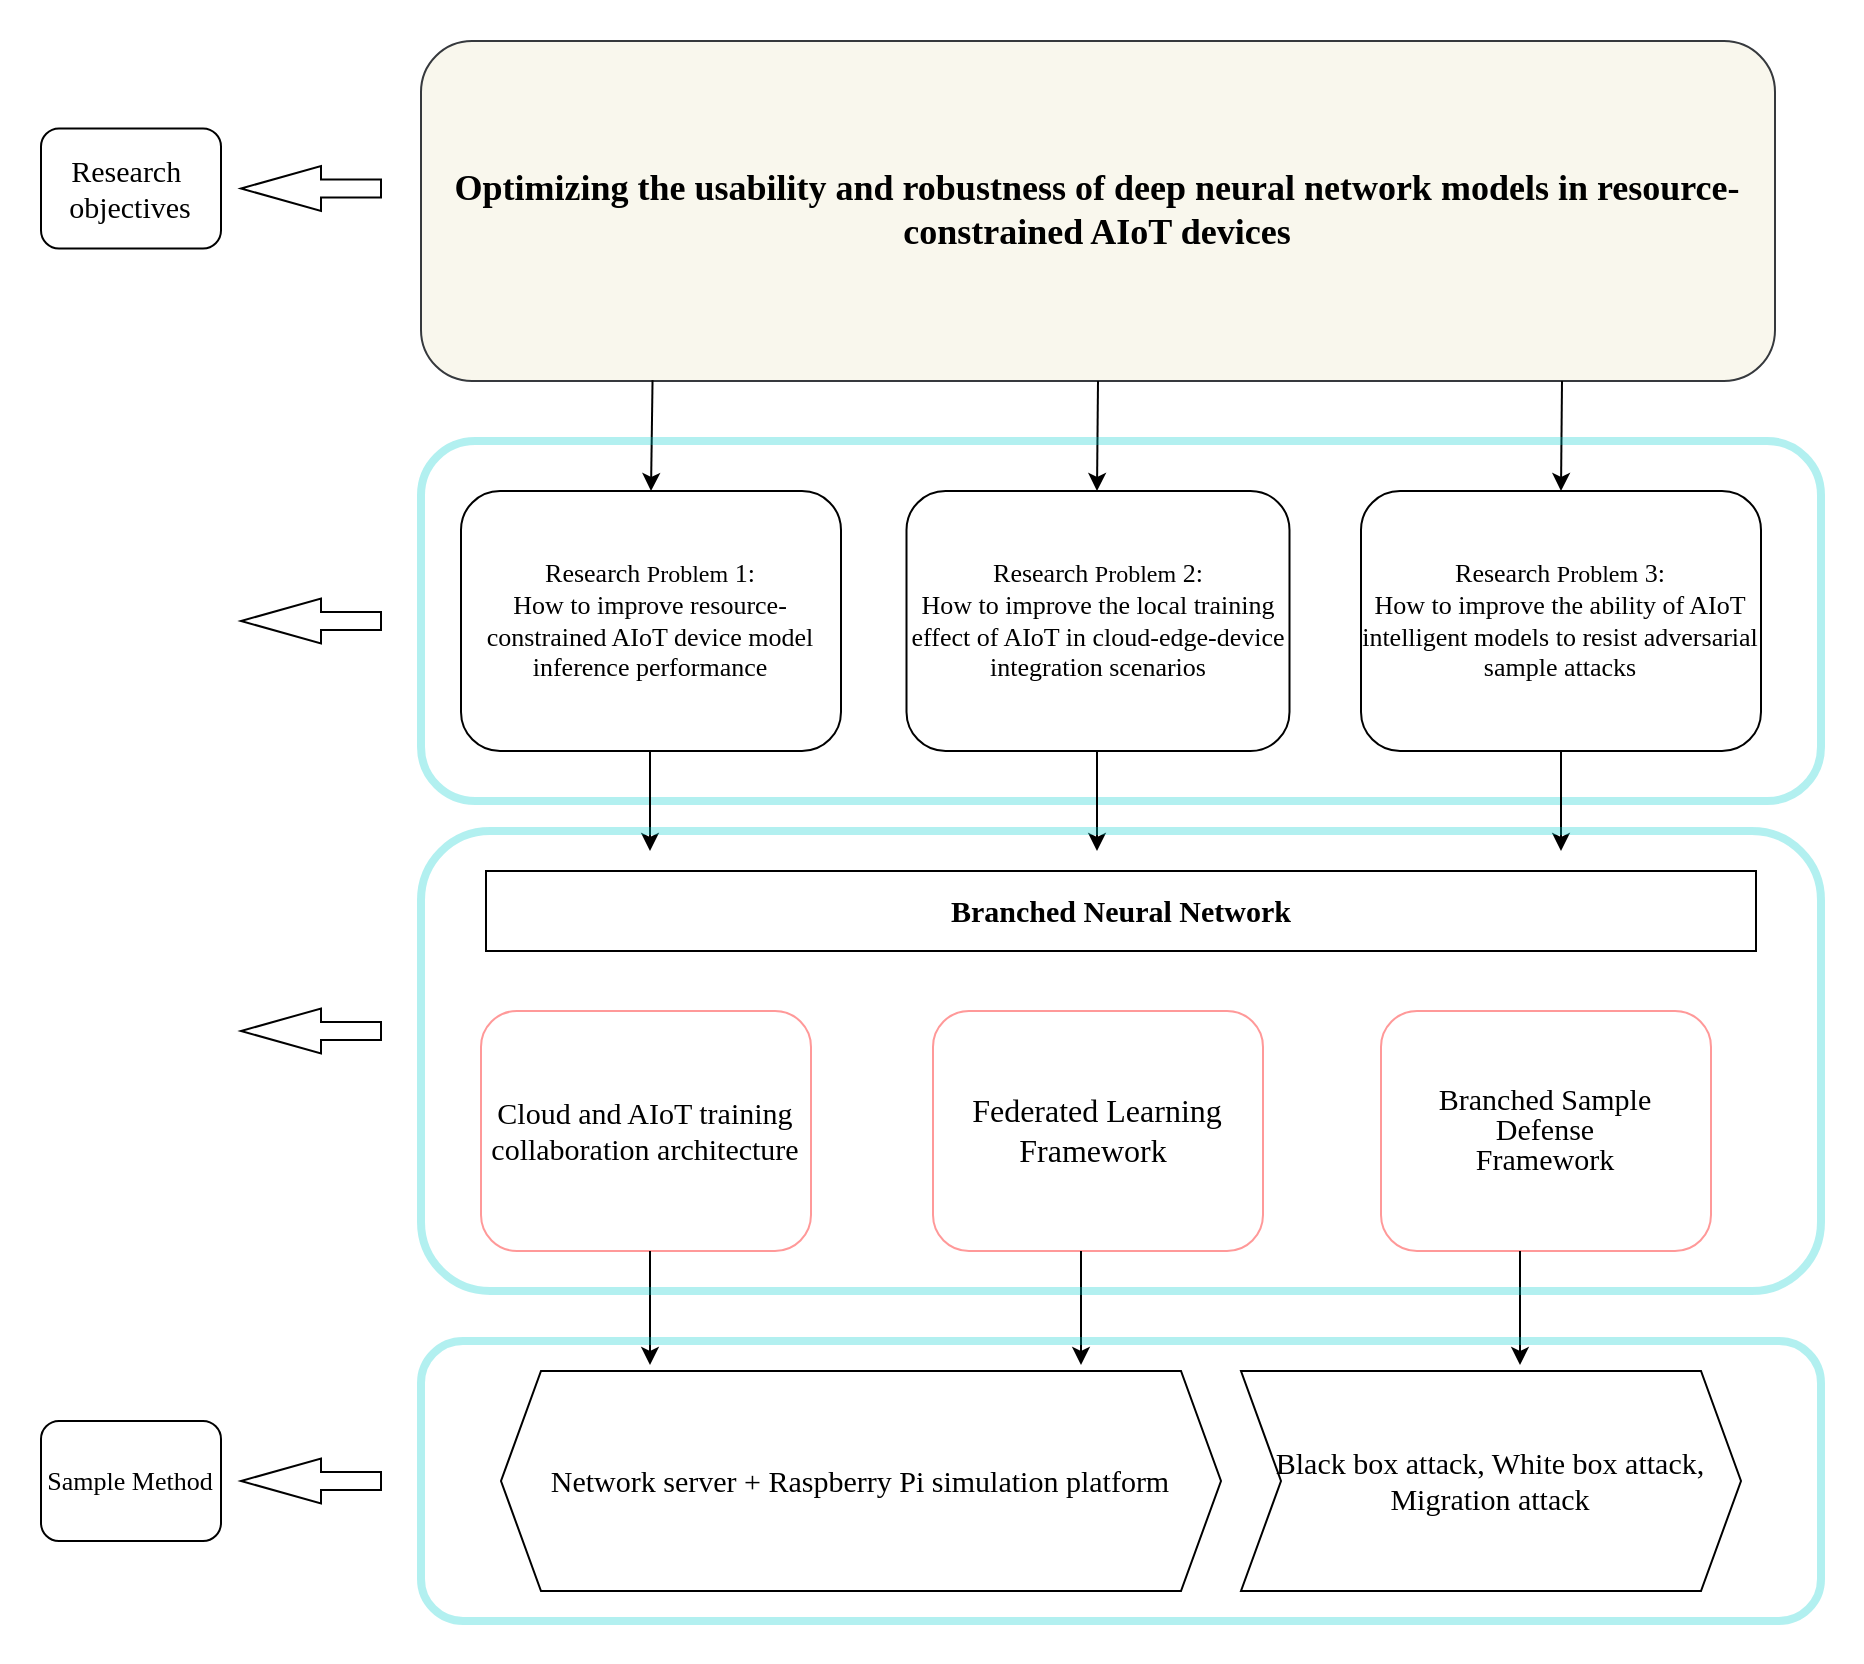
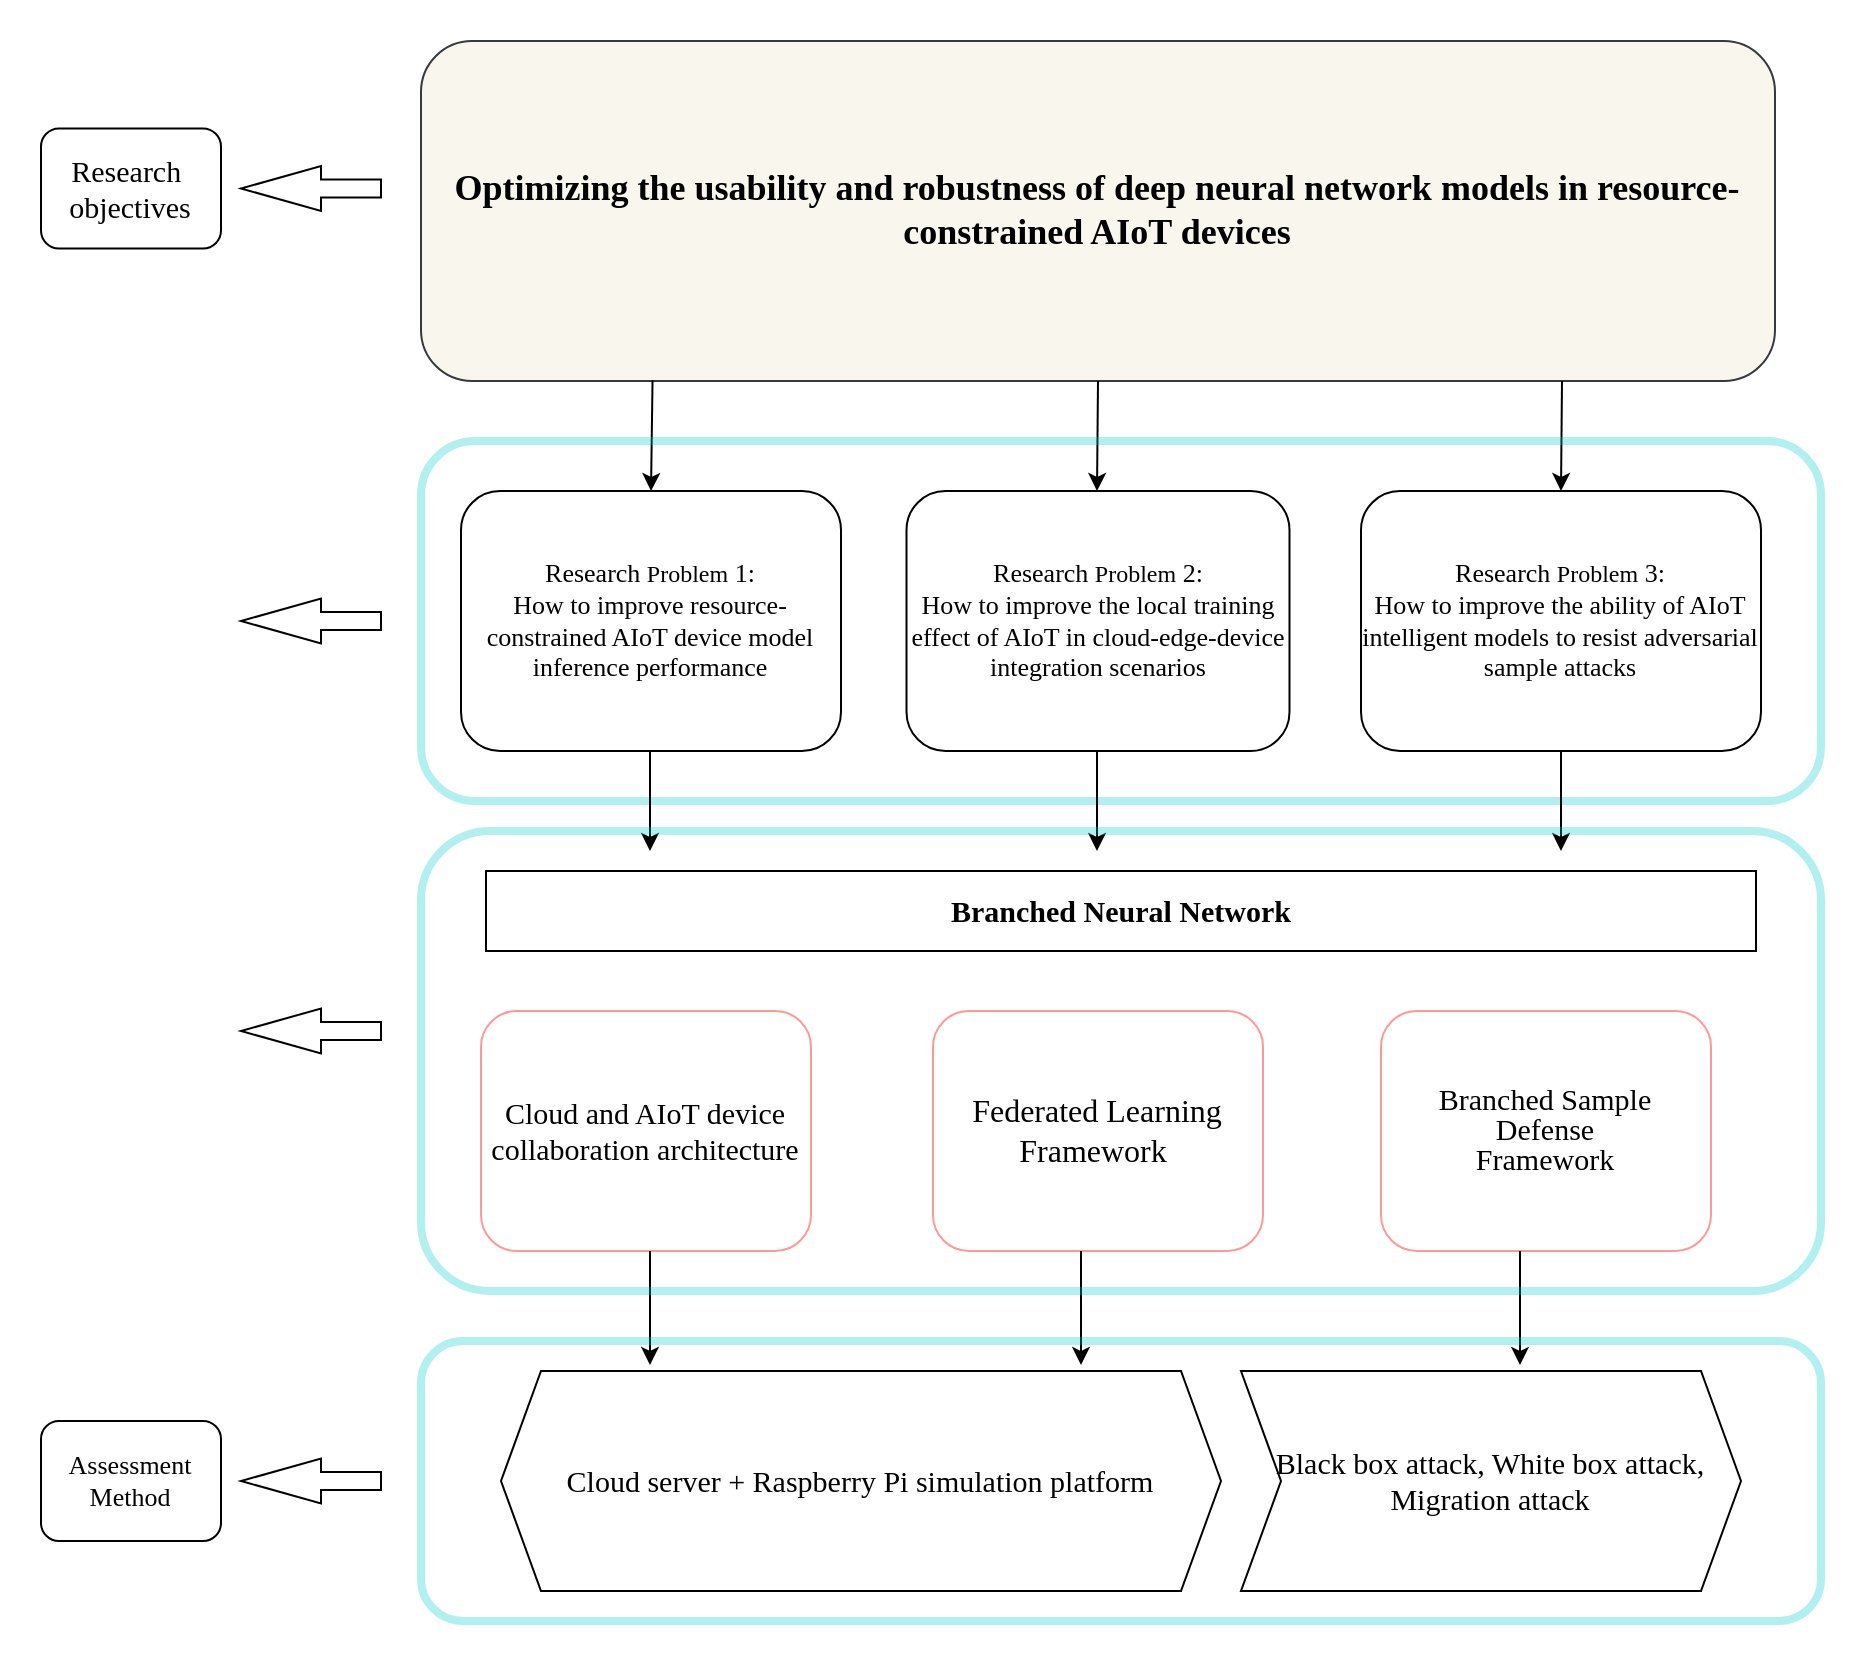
(646, 1131) -> (646, 1131)
(131, 1481) -> (131, 1481)
(861, 1481) -> (861, 1481)
